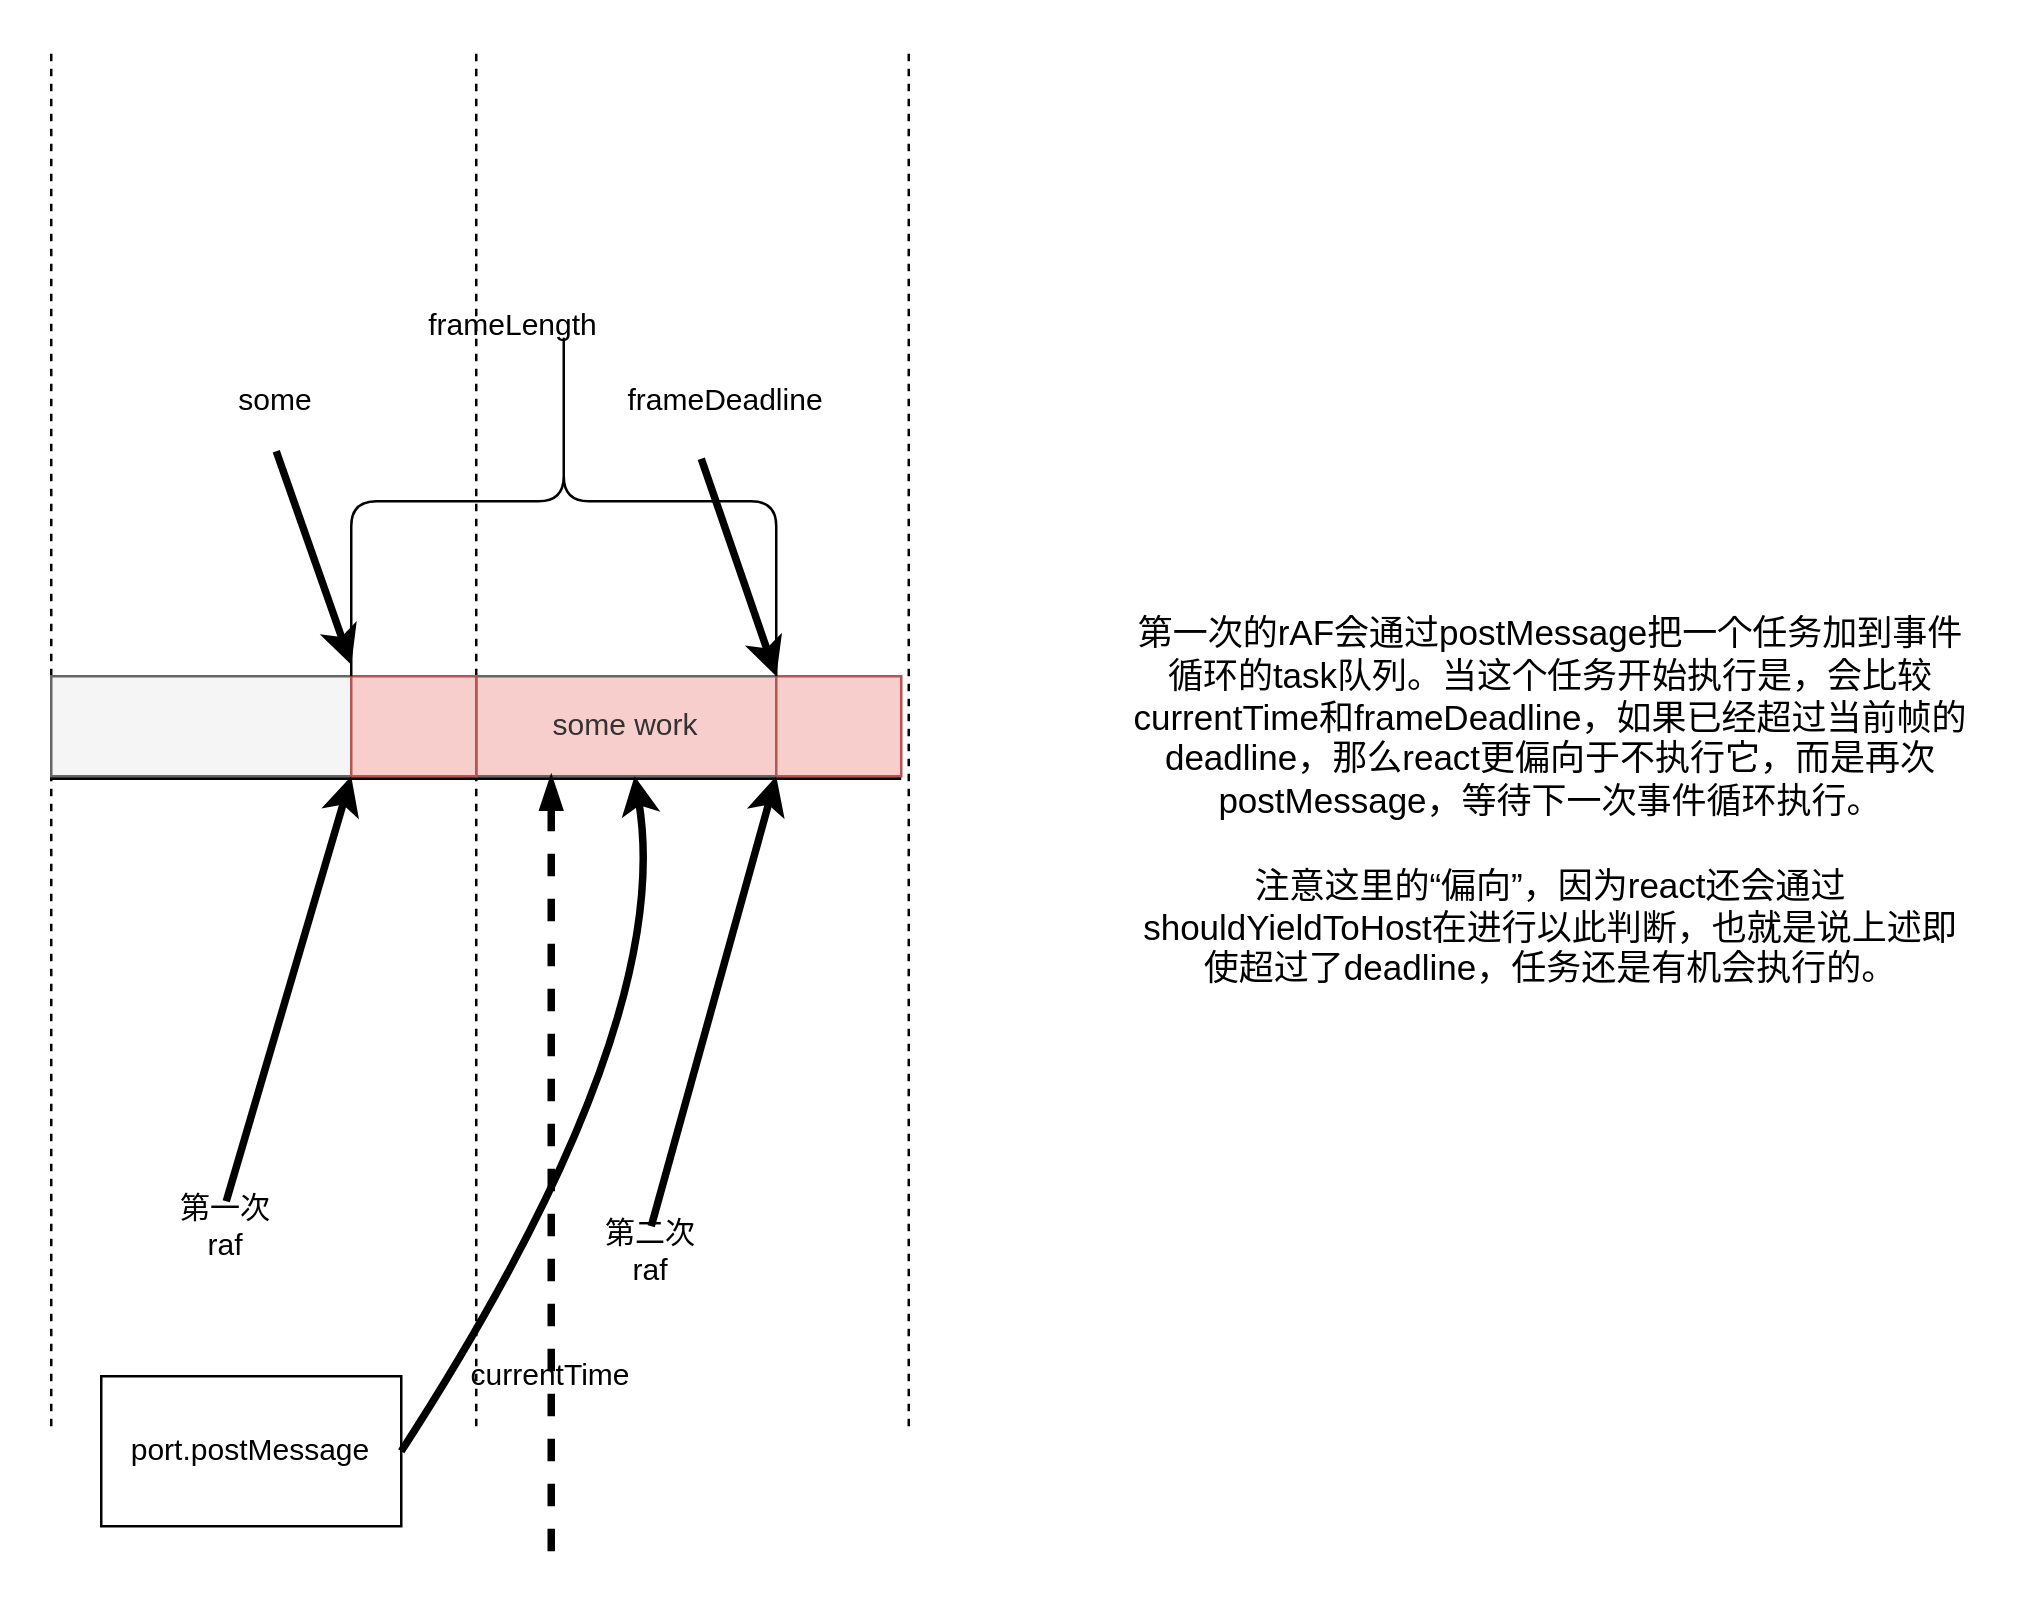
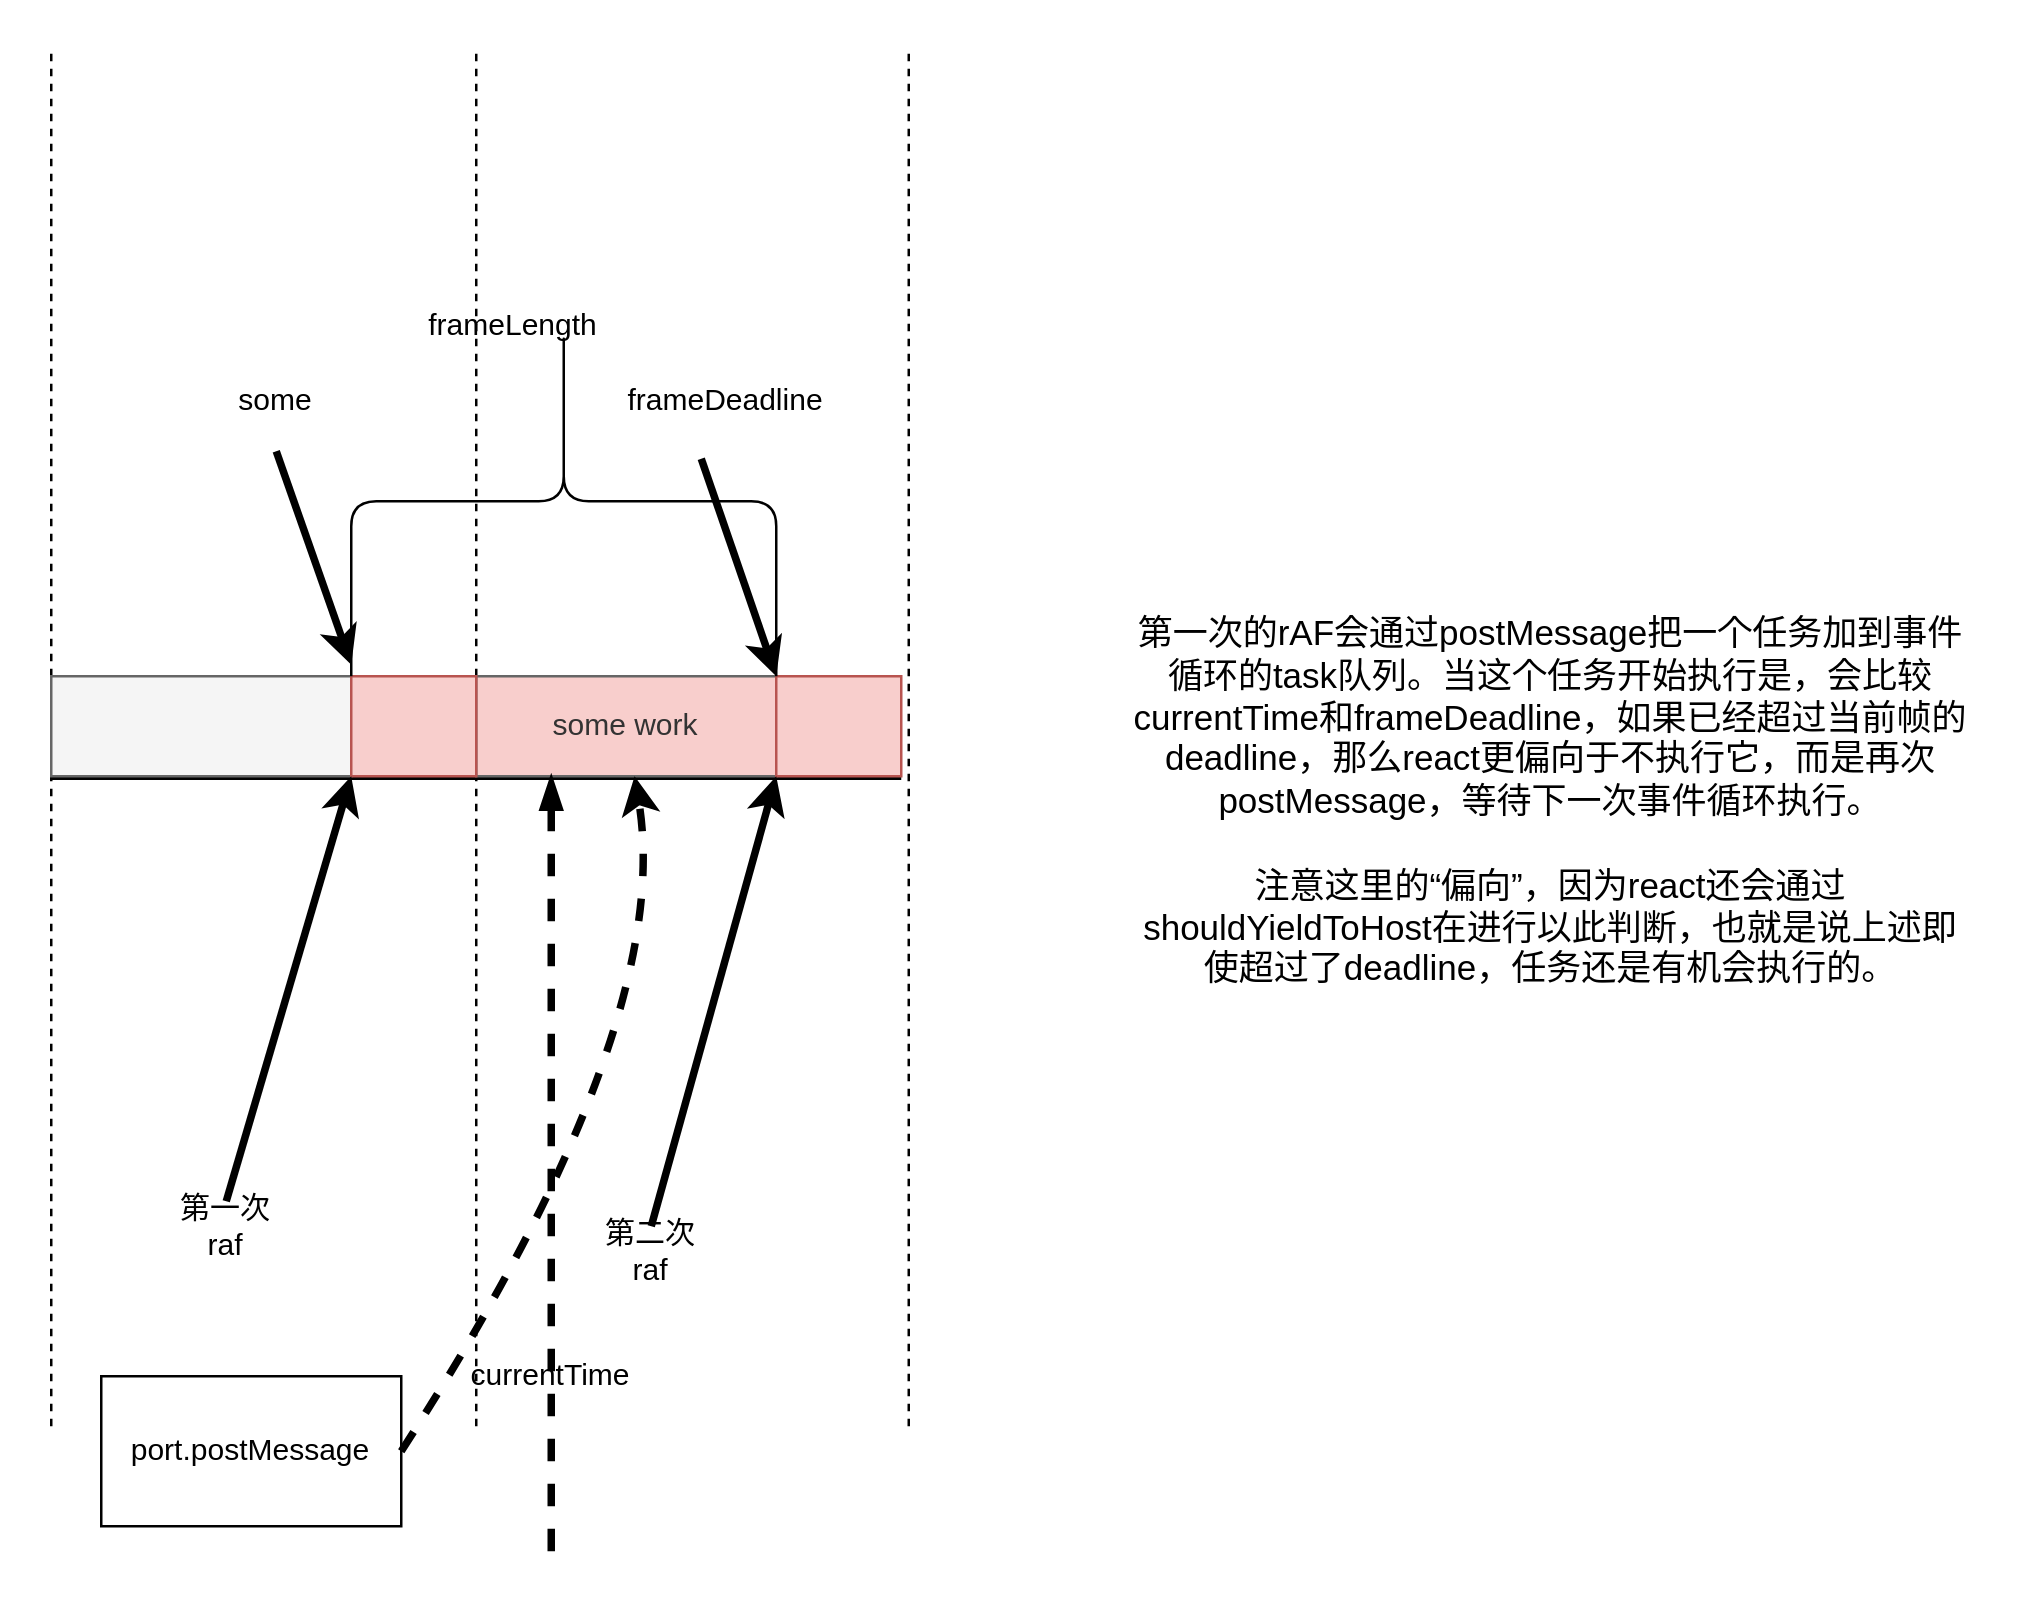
(603, 1062) -> (603, 1062)
